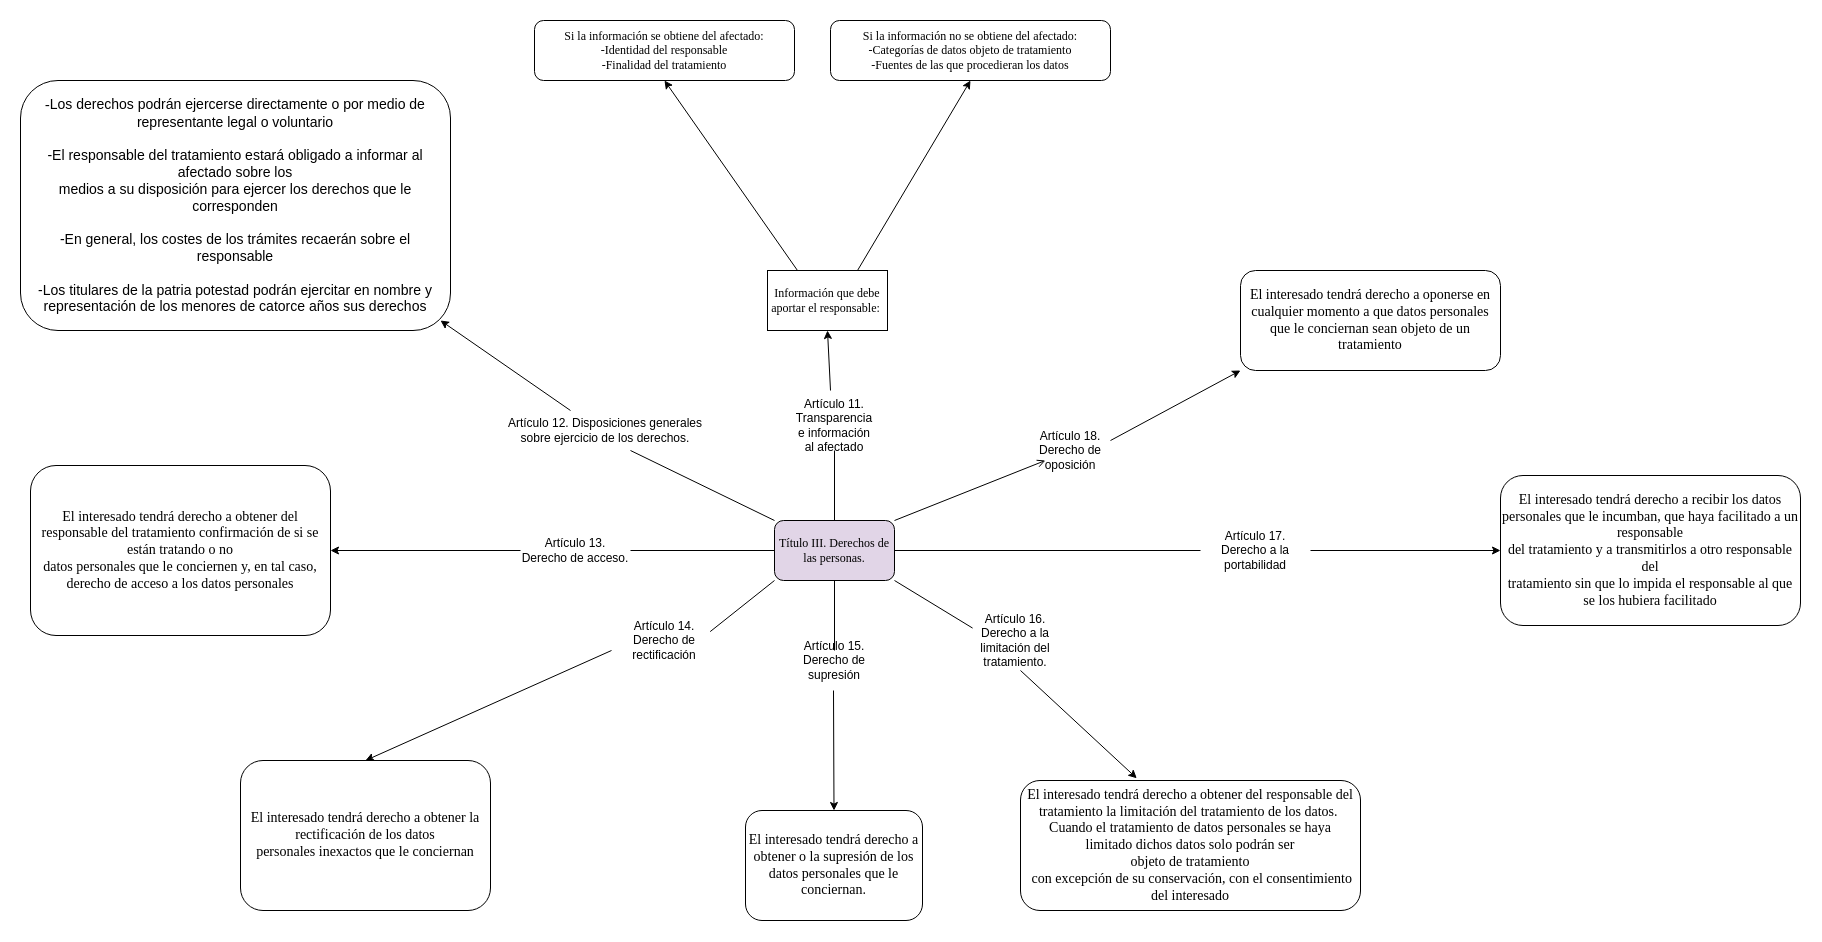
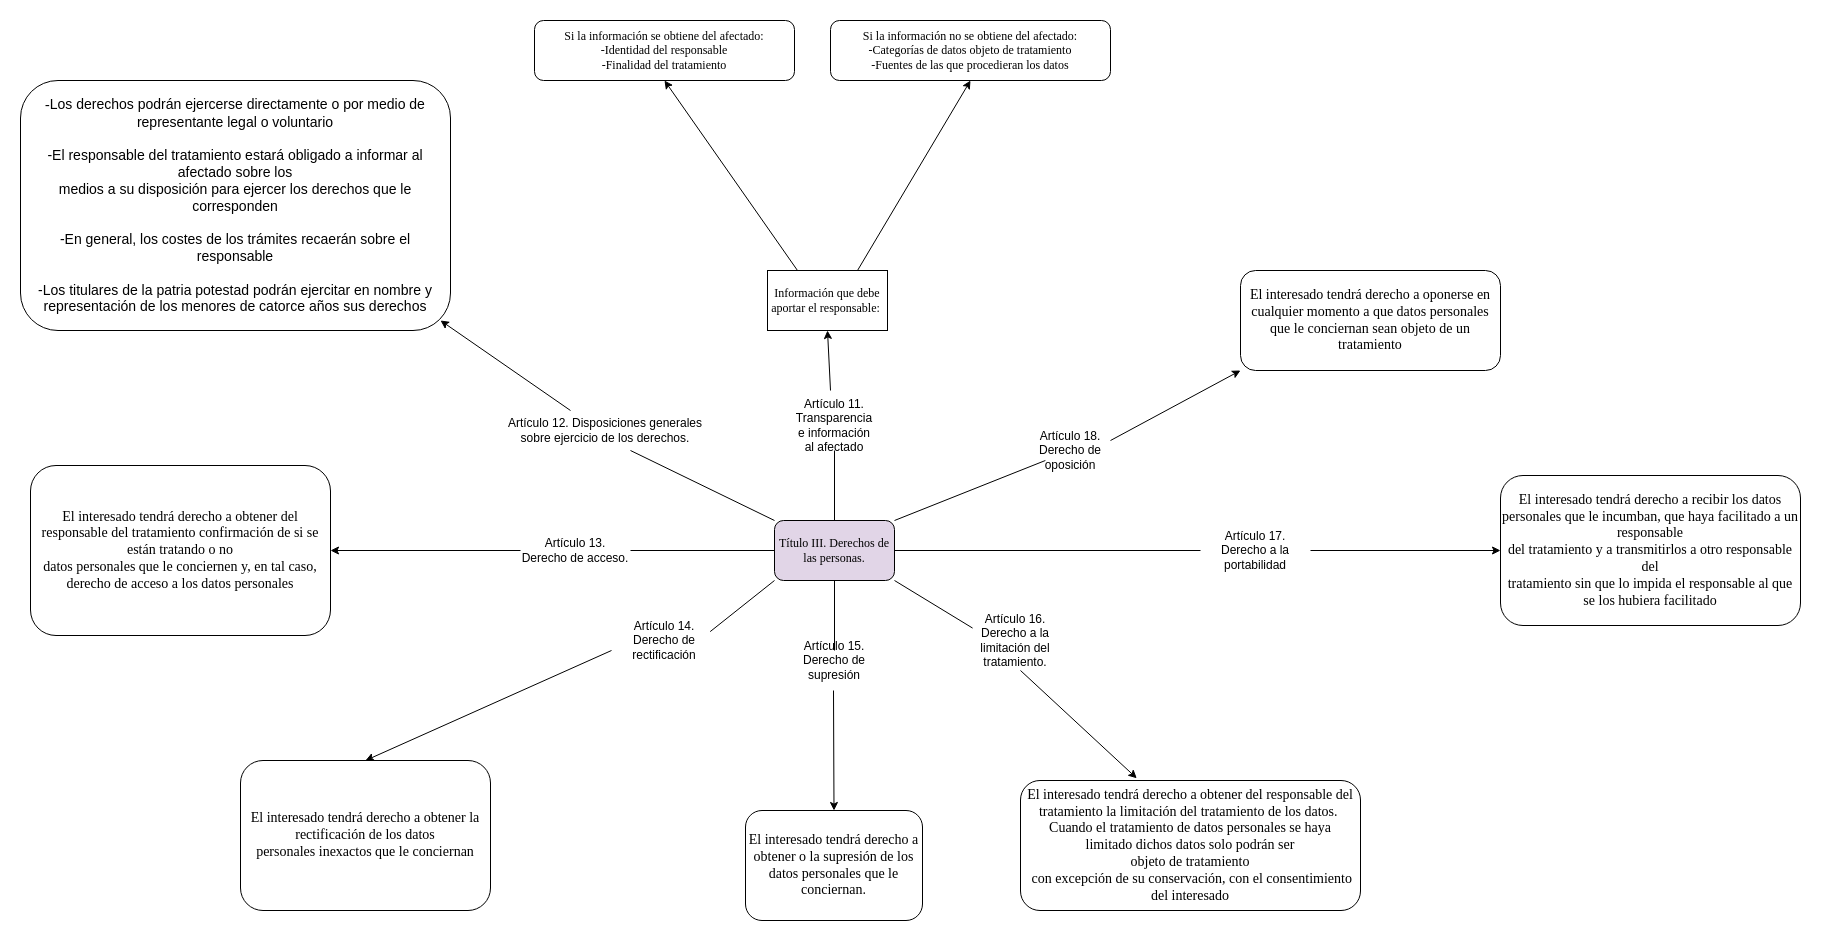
(1040, 463) -> (1041, 462)
